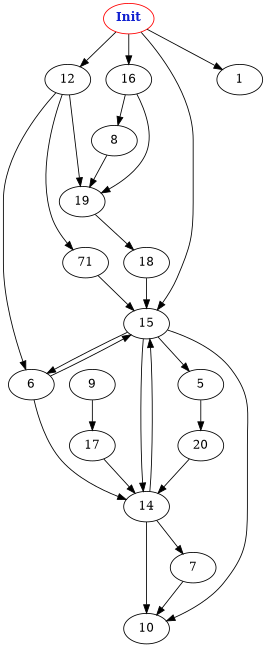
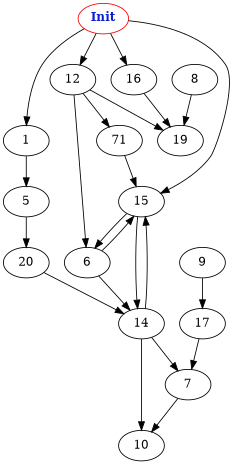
(123, 106) -> none
(147, 263) -> none
(171, 351) -> (26, 167)
(247, 470) -> none
(117, 473) -> (196, 350)
